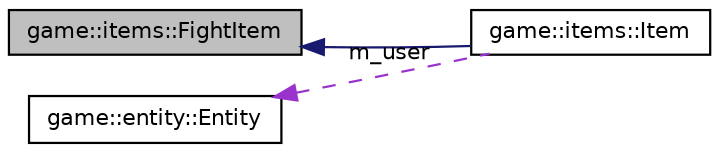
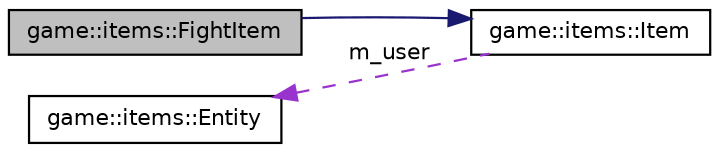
(398, 47) -> (375, 17)
(155, 119) -> (155, 119)
